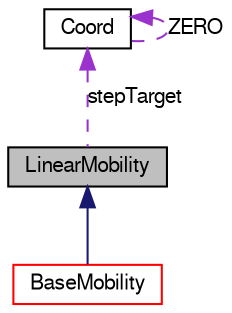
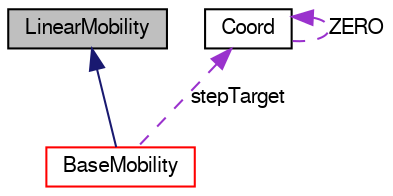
(88, 109) -> (177, 106)
